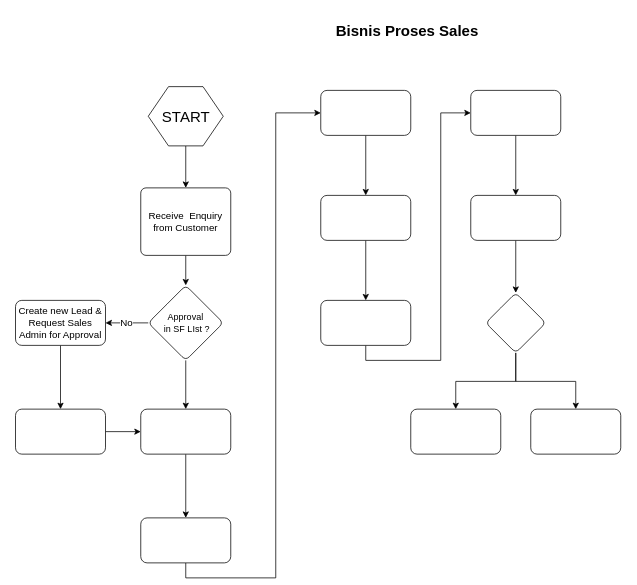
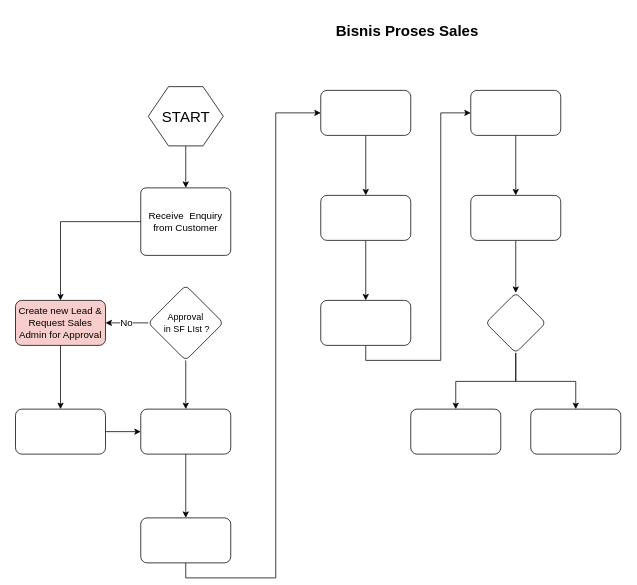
(186, 267) -> (64, 222)
(60, 323) -> (60, 323)
